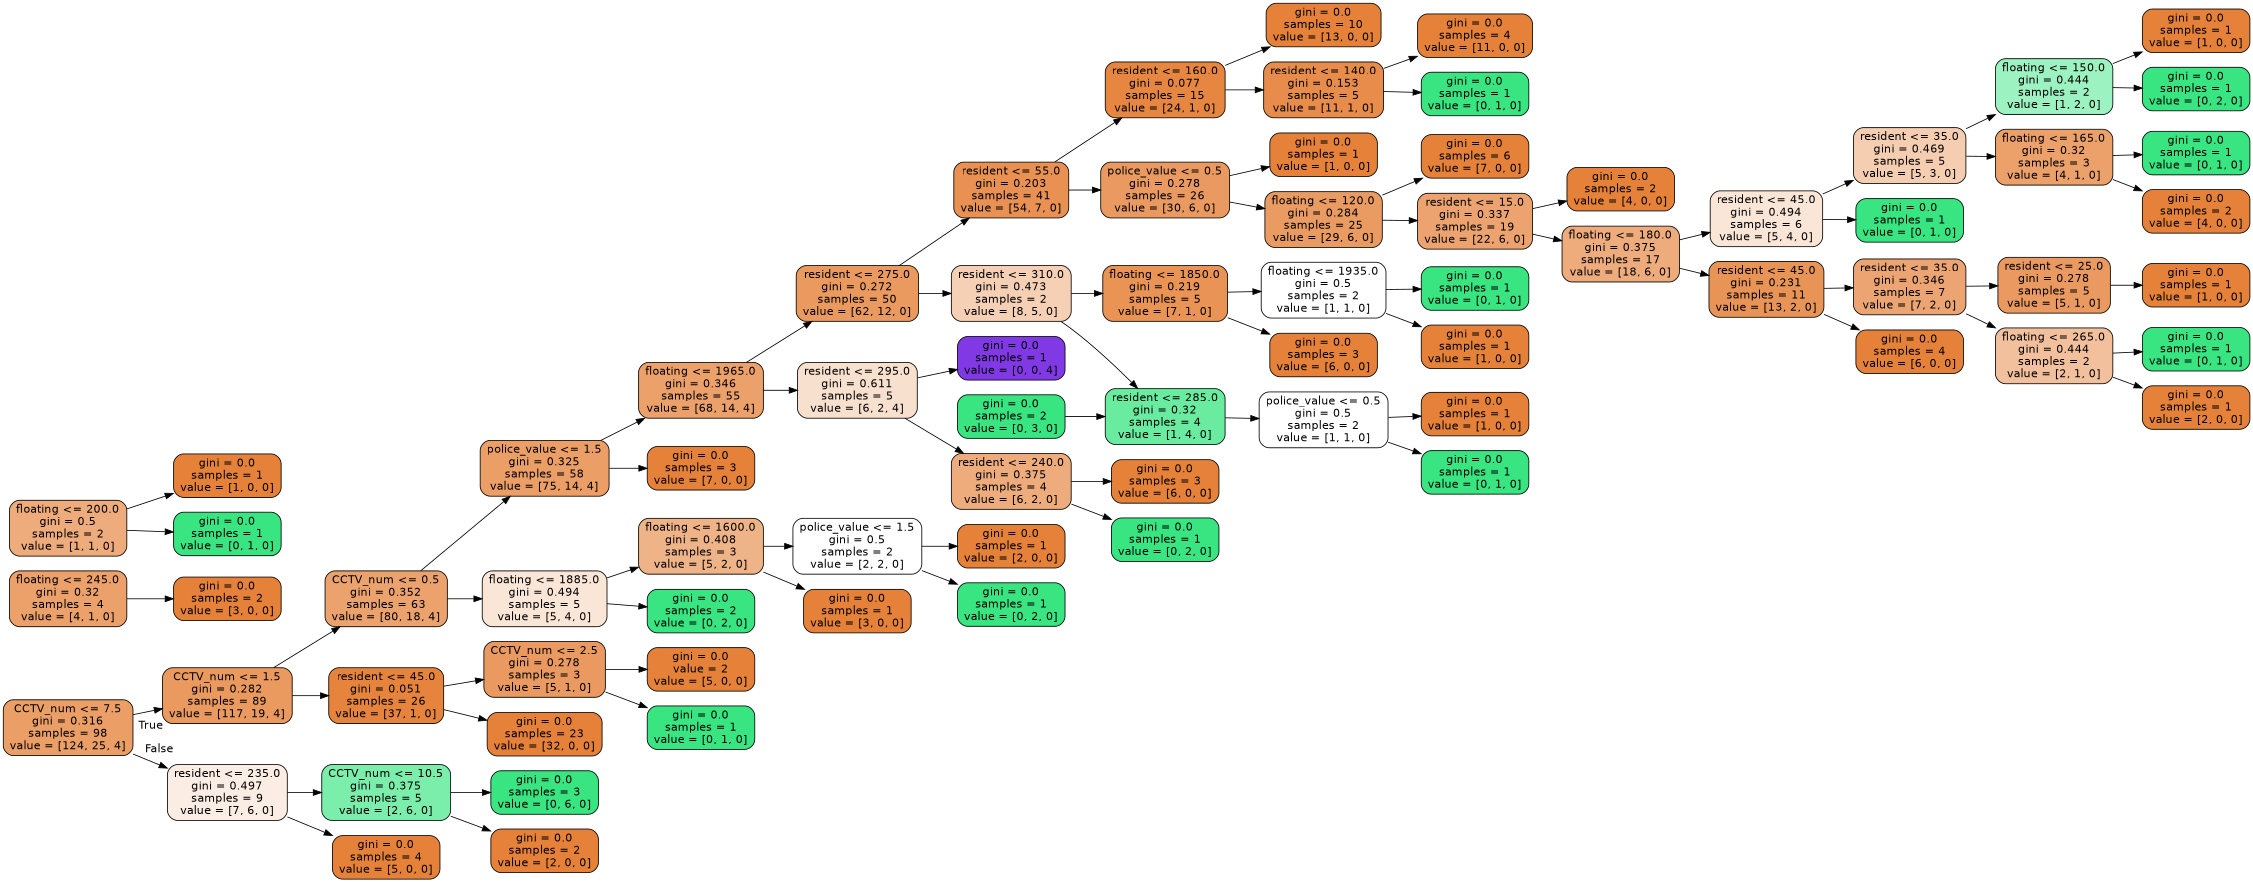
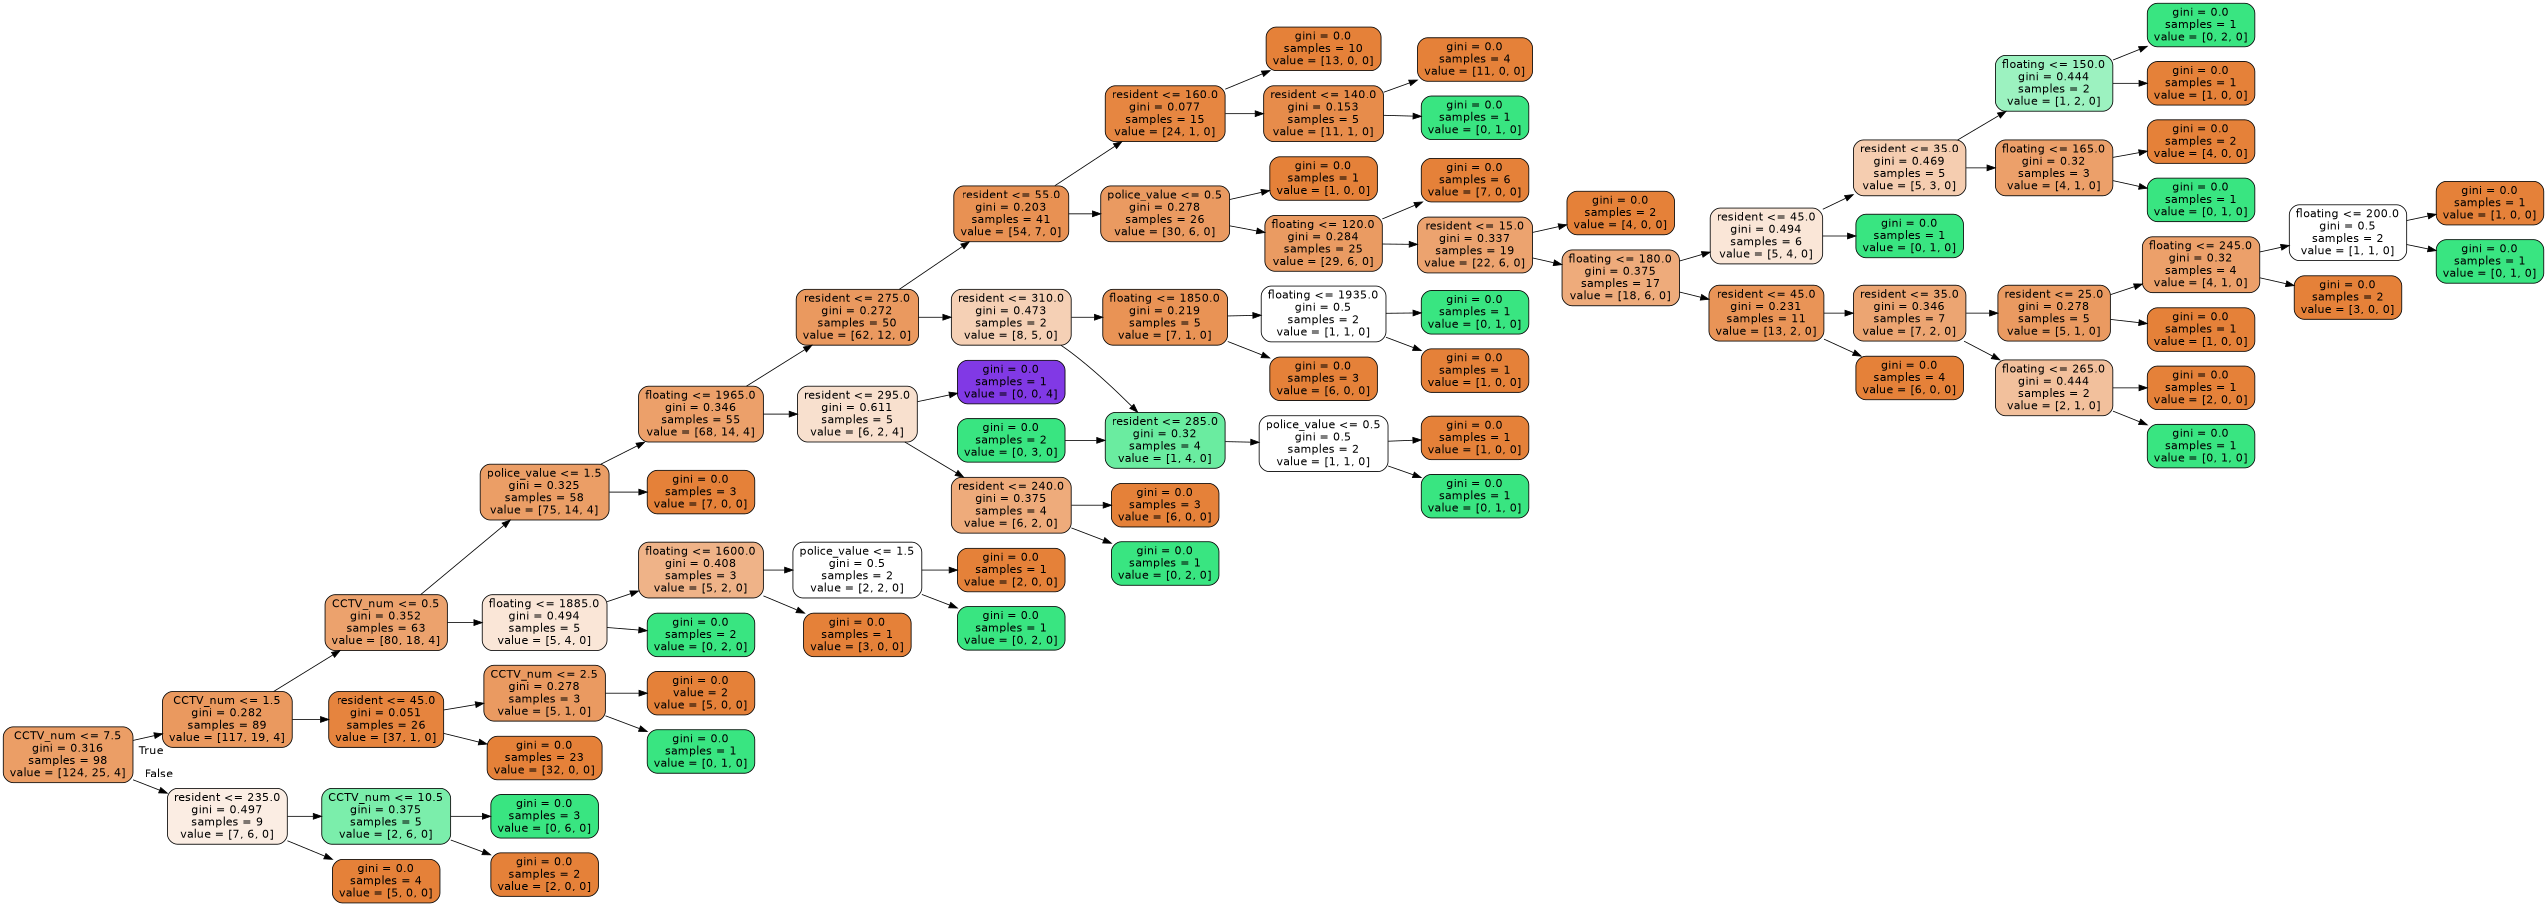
none -> (2270, 250)
none -> (2122, 291)
(68, 528) -> (2348, 233)
